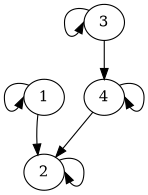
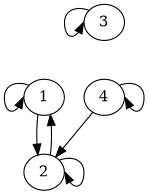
(104, 54) -> none
none -> (51, 140)
